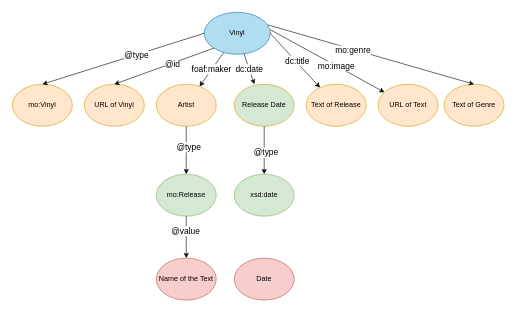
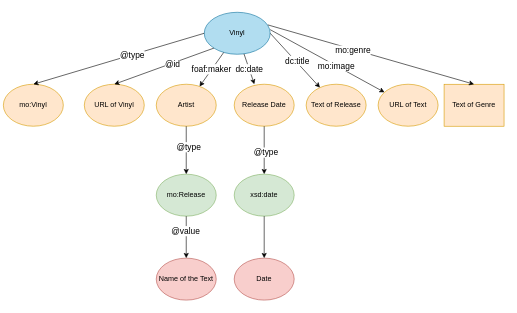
(42, 105) -> (33, 105)
(264, 105) -> (264, 105)
(474, 105) -> (474, 105)
none -> (264, 252)
